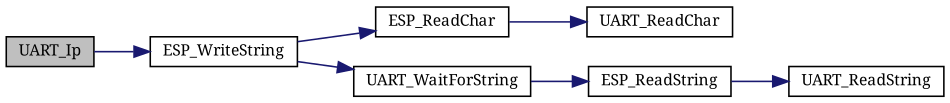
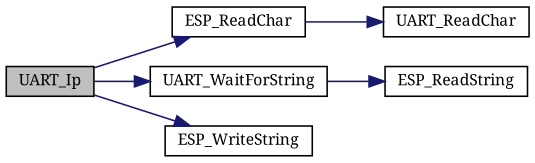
(329, 37) -> (135, 55)
(318, 64) -> (114, 81)
(866, 81) -> none
